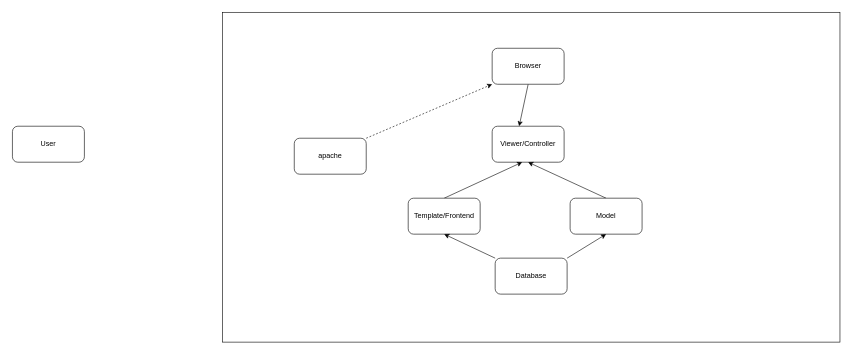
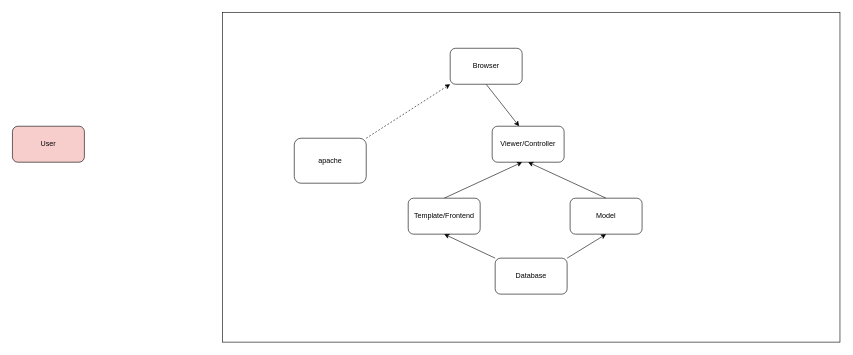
(528, 66) -> (486, 66)
(48, 144) -> (48, 144)
(330, 156) -> (330, 161)
